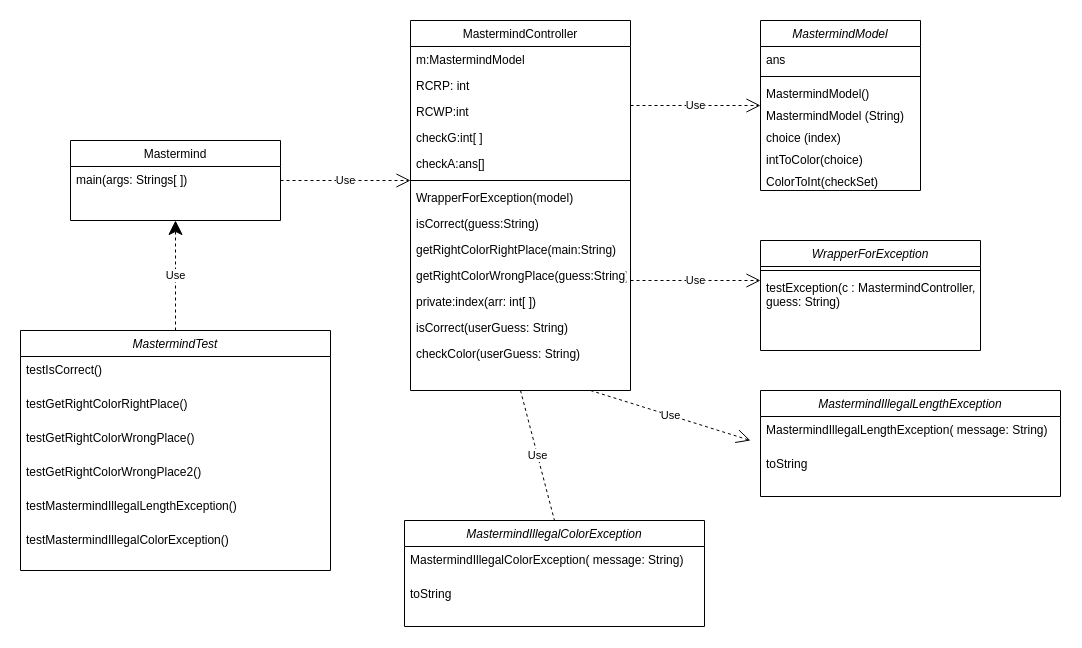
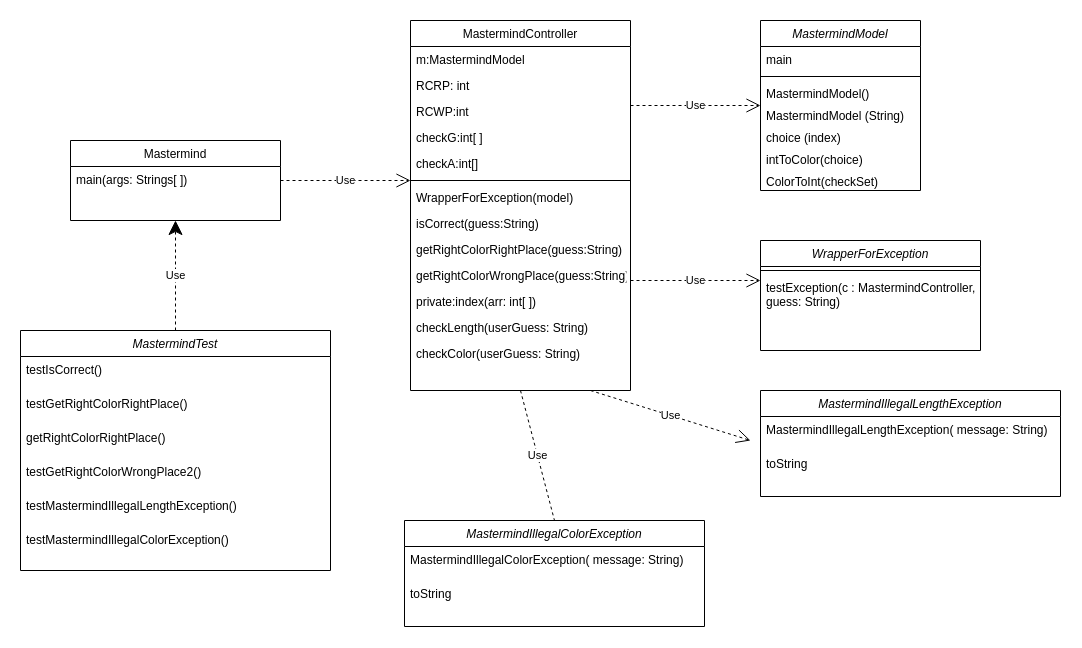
(776, 60) -> (778, 60)
(455, 164) -> (453, 164)
(526, 250) -> (531, 250)
(504, 328) -> (512, 328)
(119, 438) -> (104, 438)
